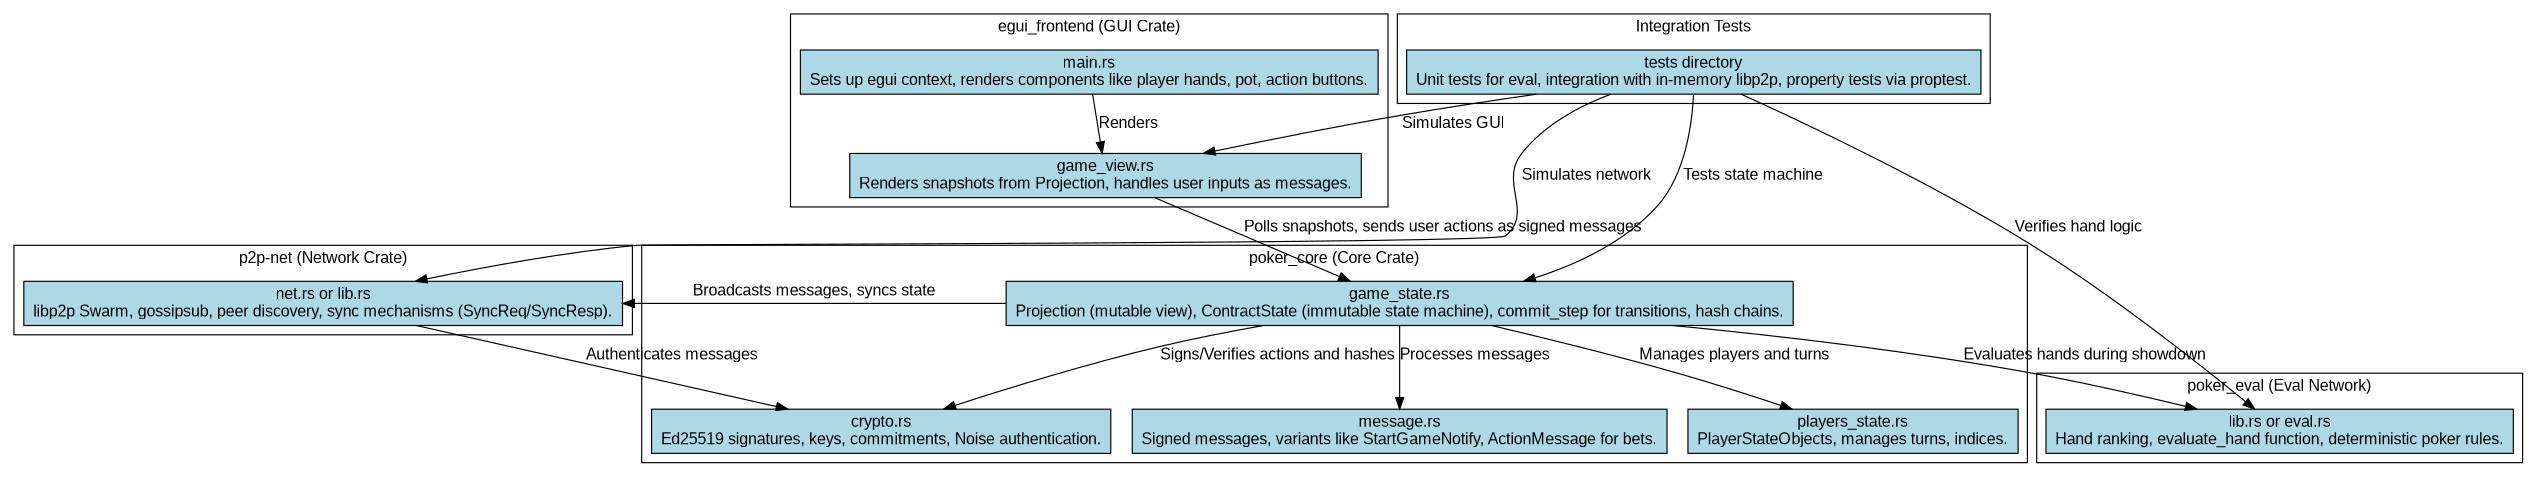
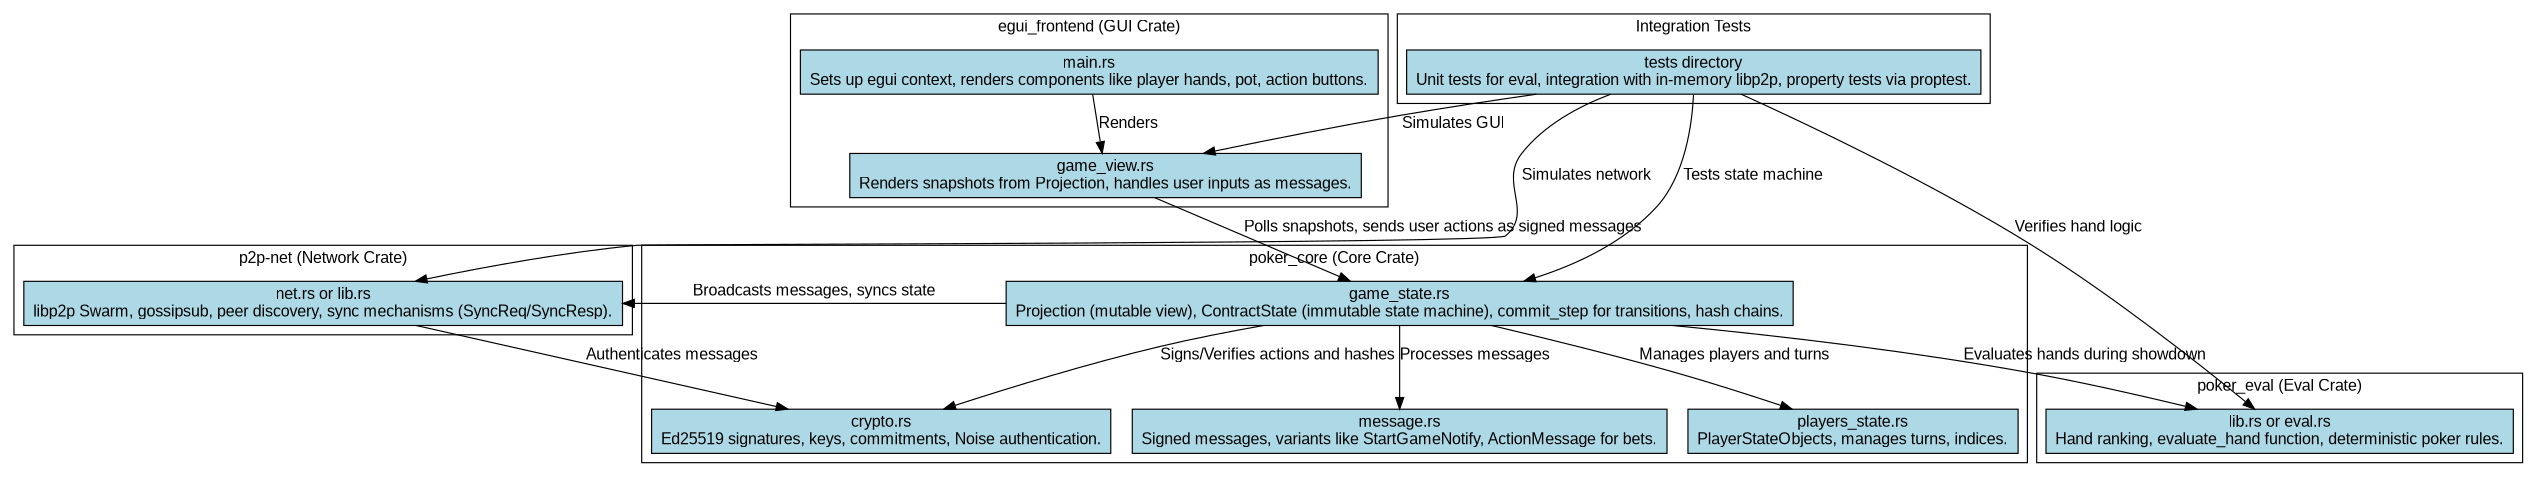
(2280, 387) -> (2280, 387)
